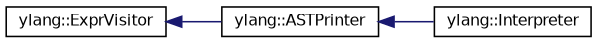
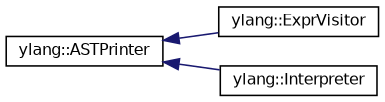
(202, 22) -> (199, 35)
